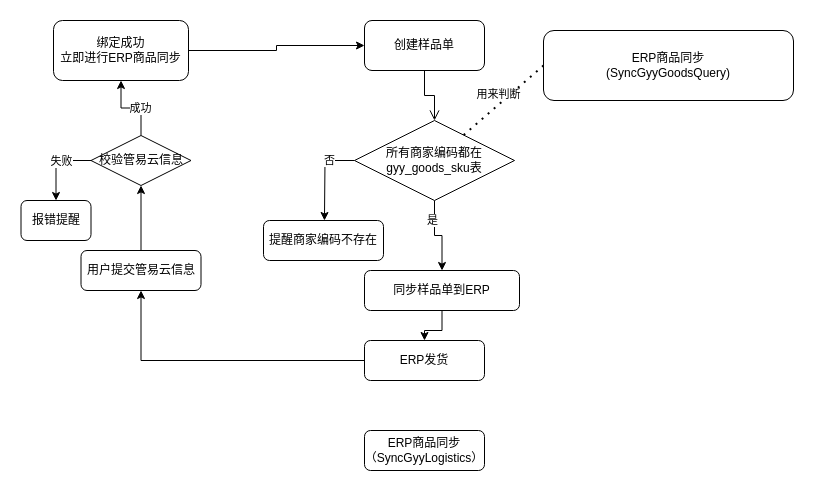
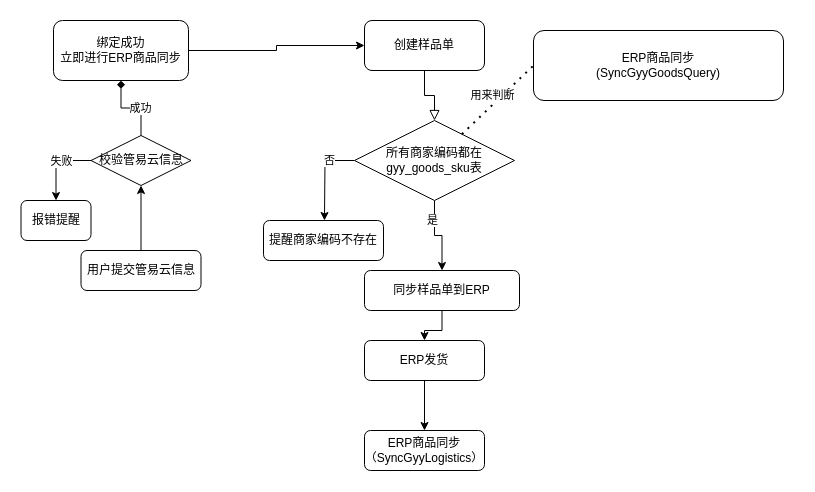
(669, 66) -> (659, 66)
(121, 89) -> (121, 89)
(435, 113) -> (435, 109)
(221, 361) -> (425, 402)
